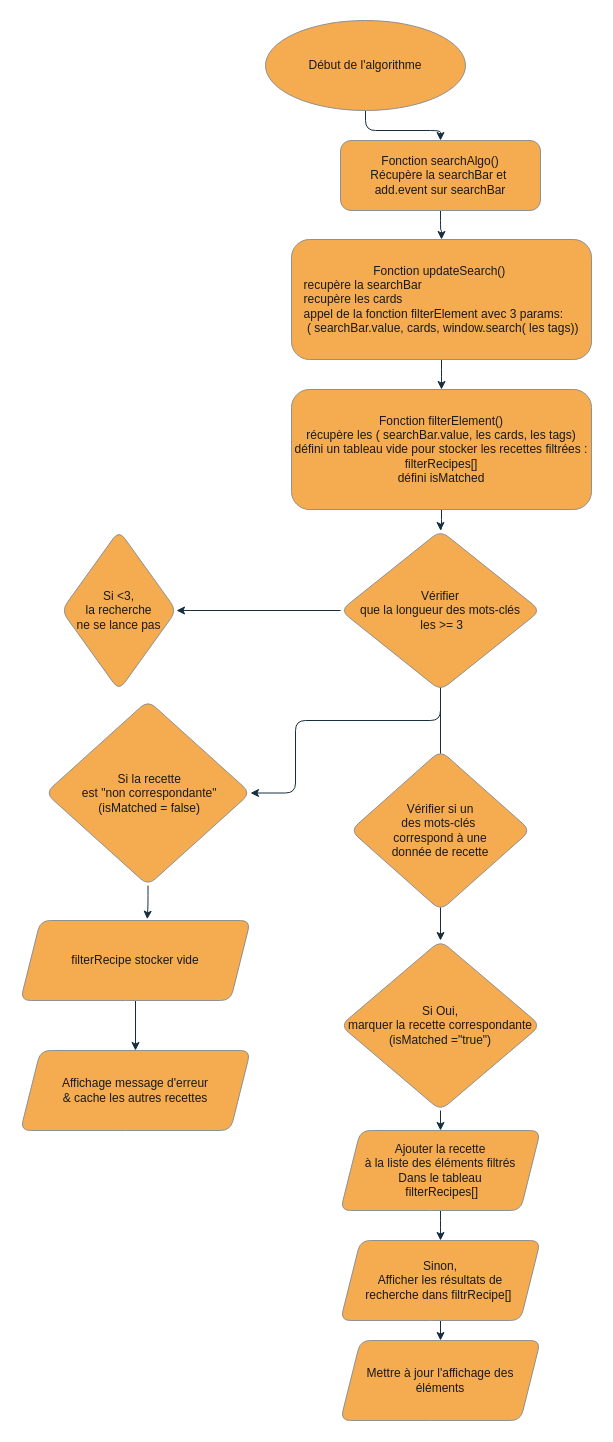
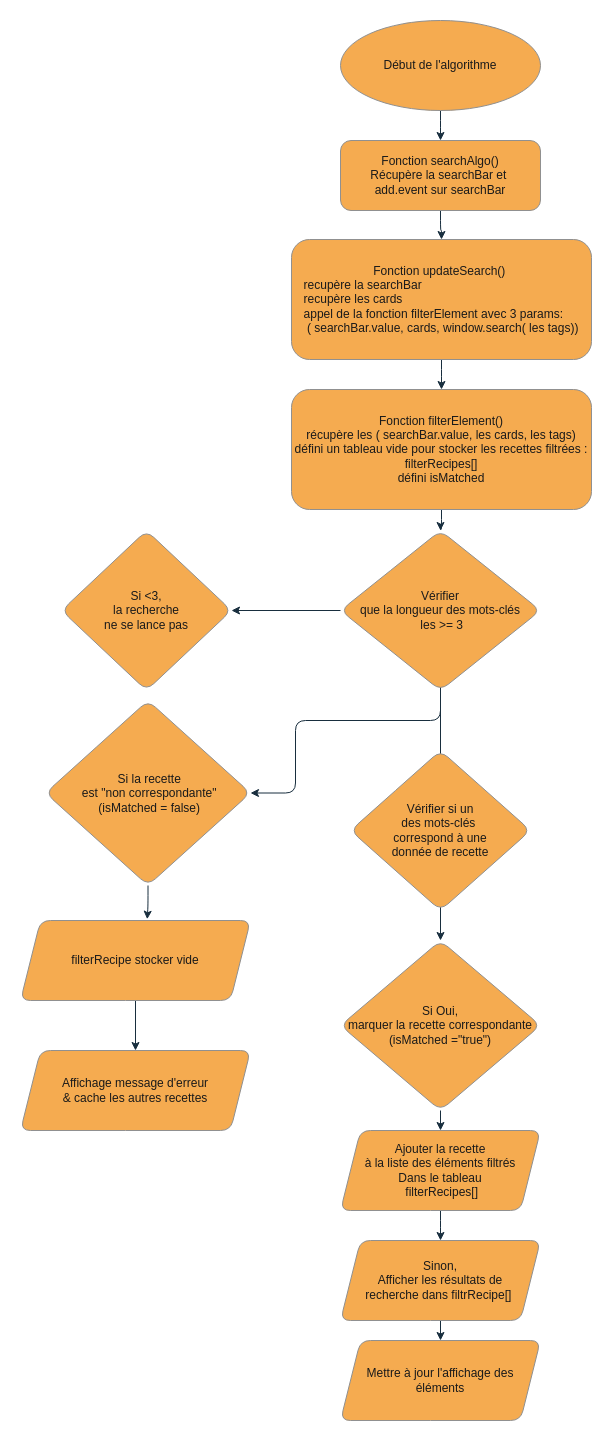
(366, 66) -> (441, 66)
(119, 611) -> (147, 611)
